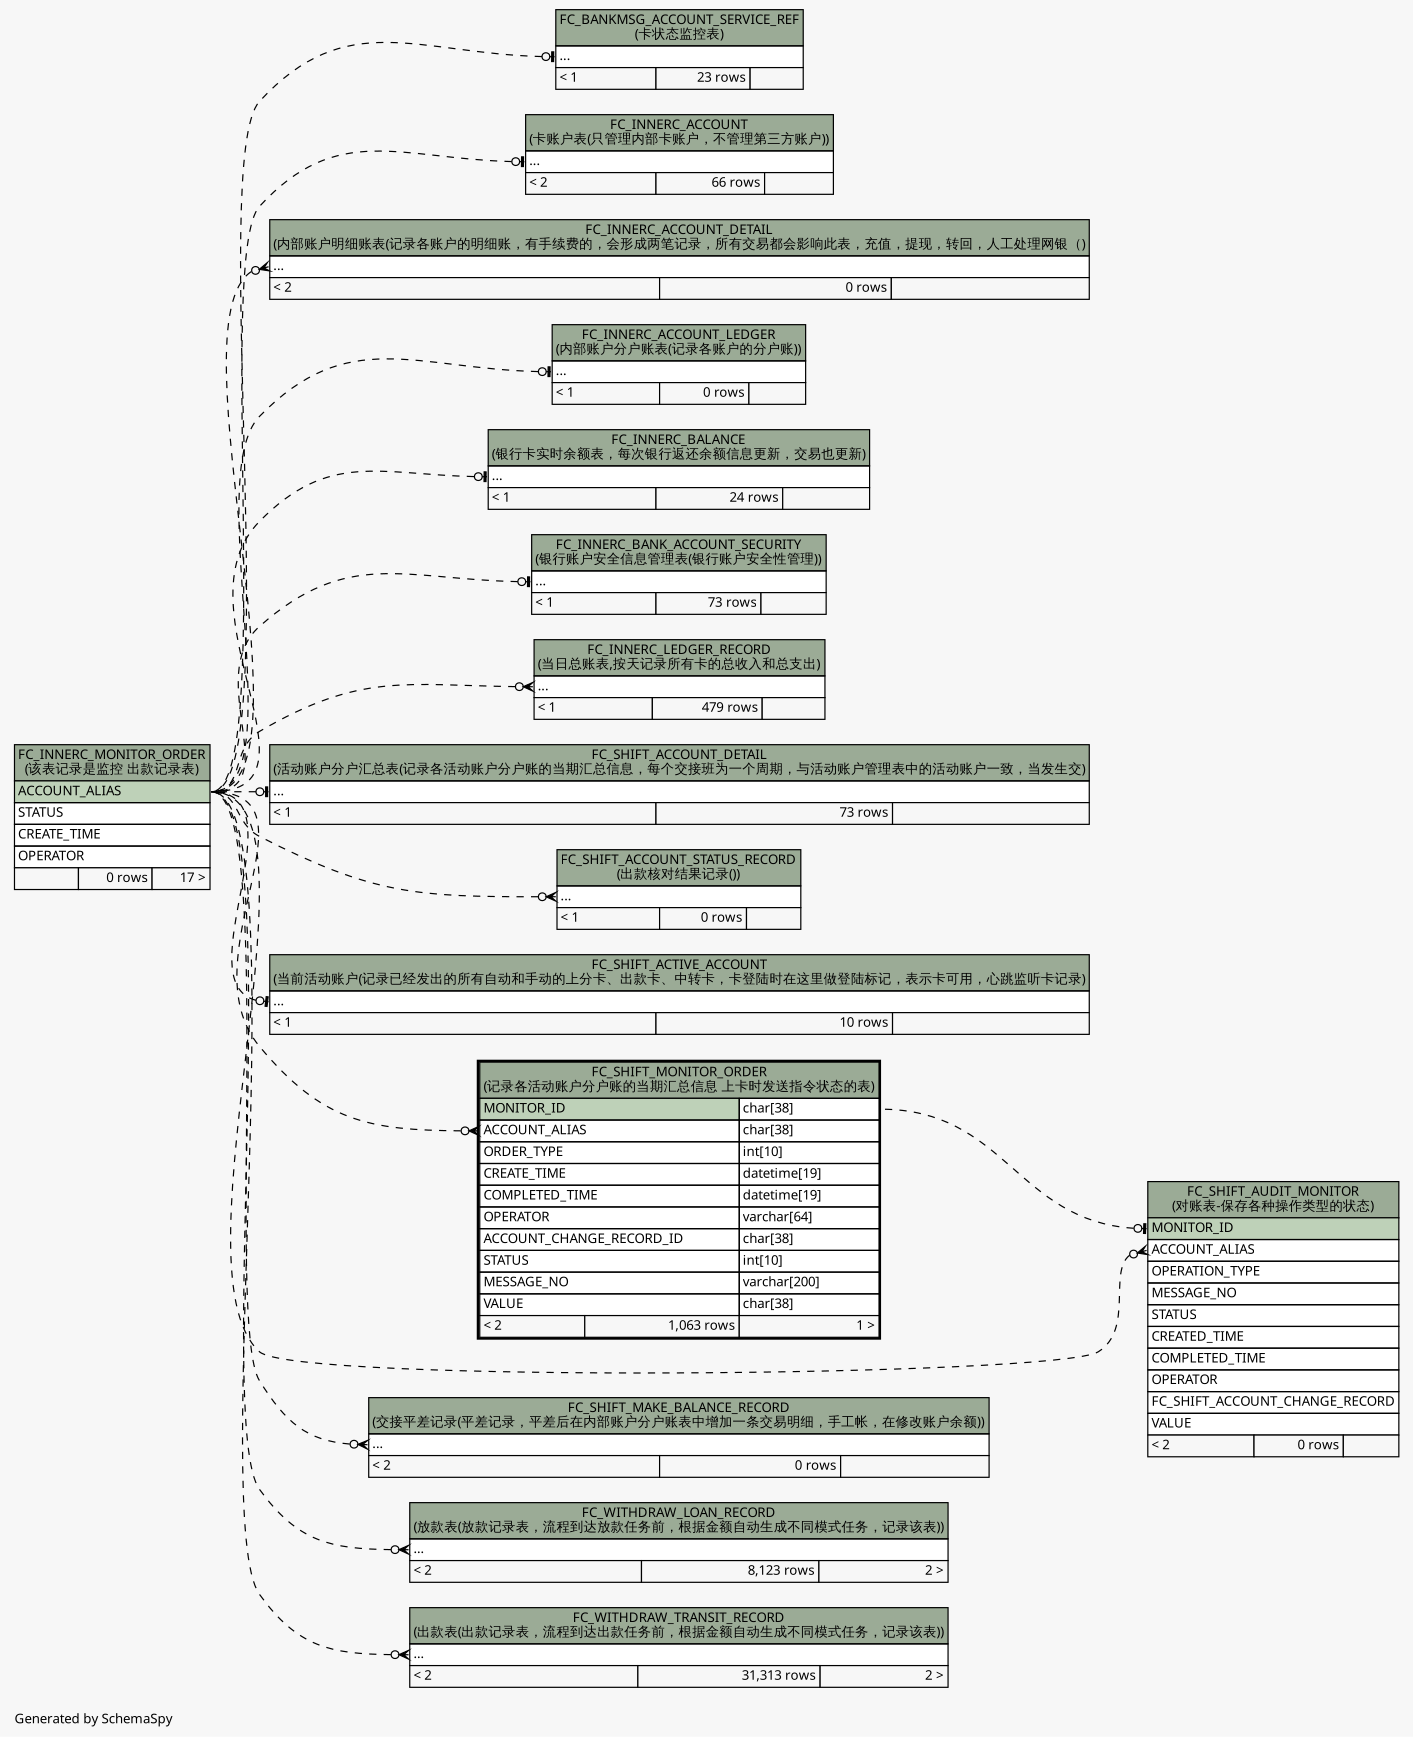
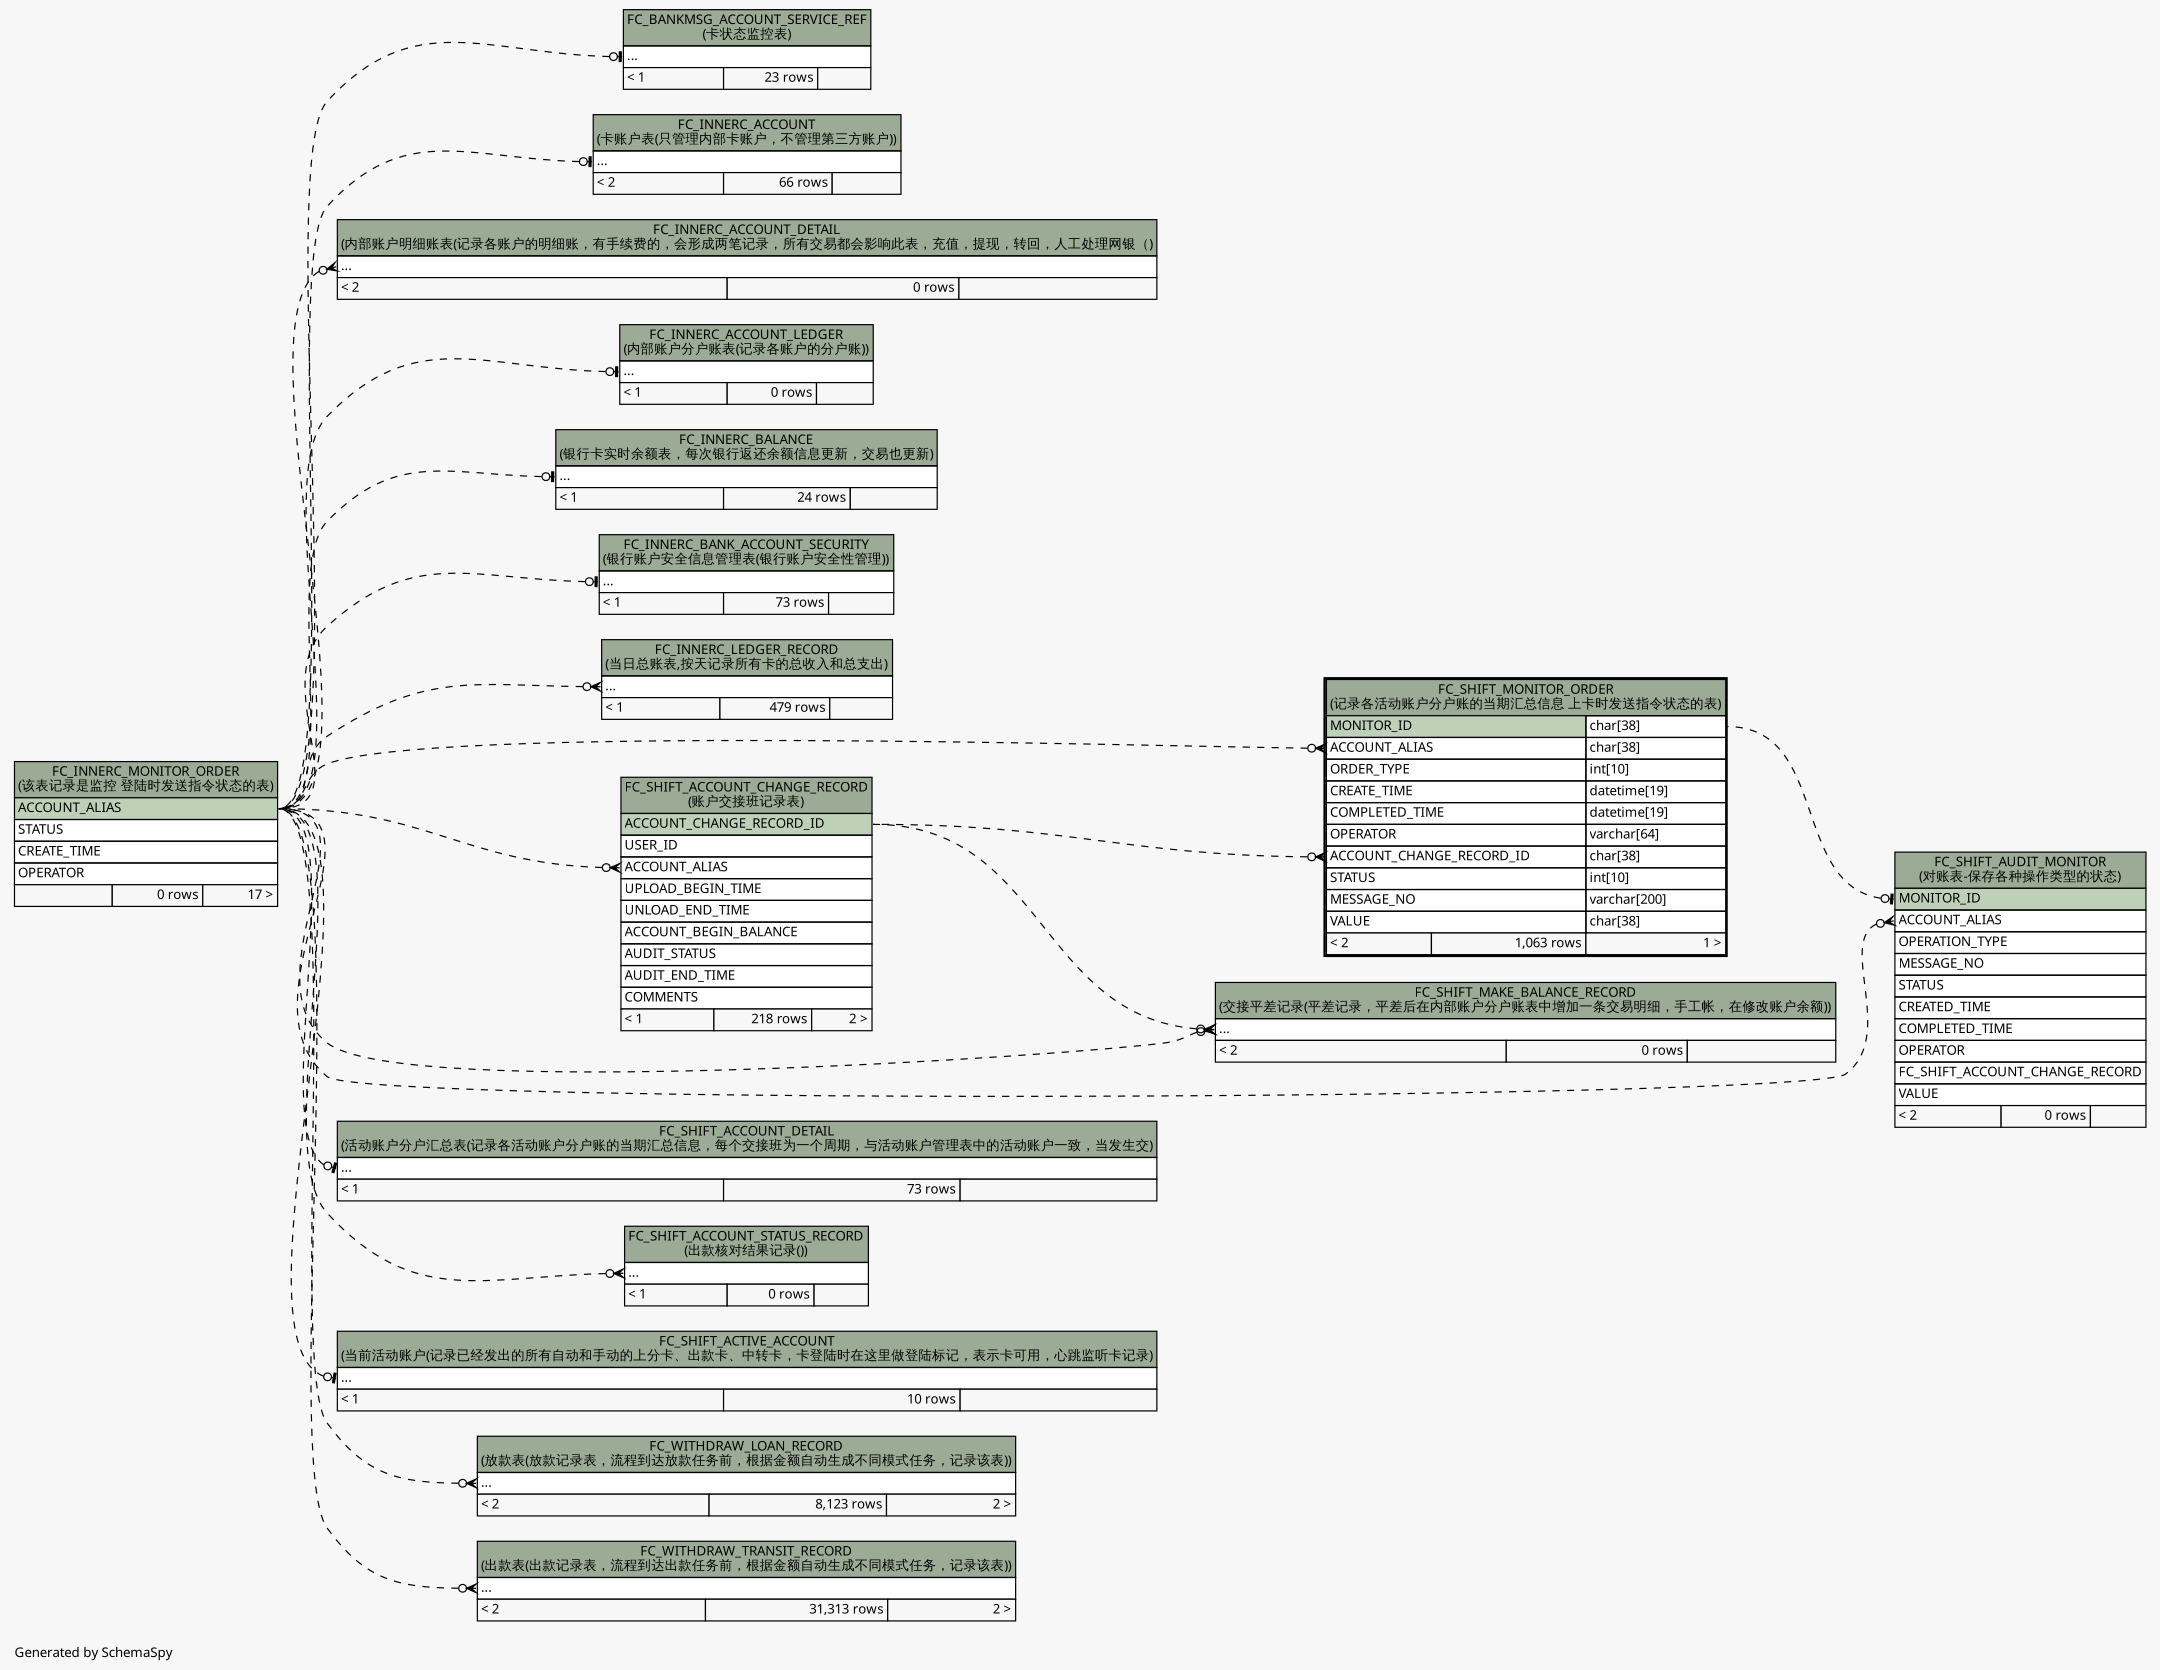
(112, 769) -> (146, 786)
none -> (746, 904)
